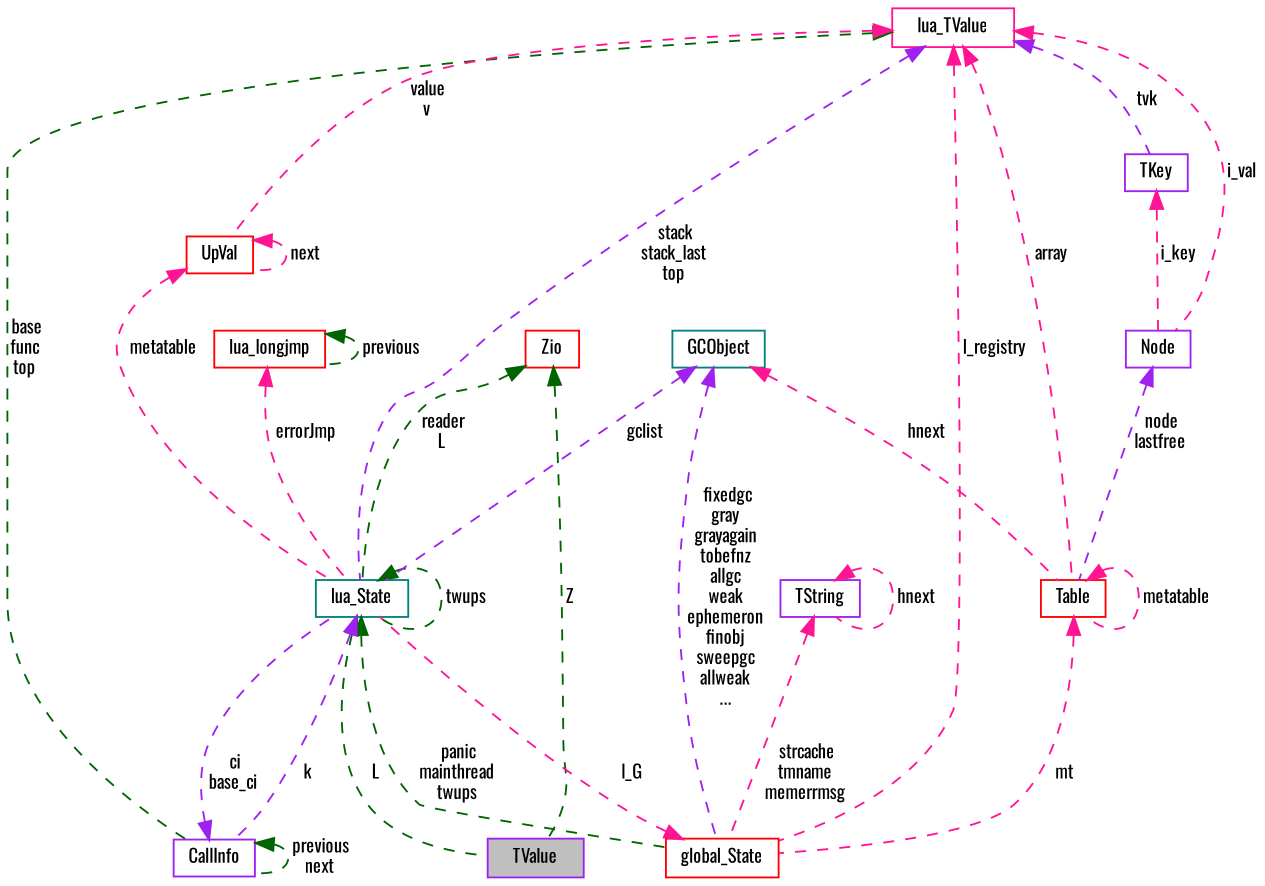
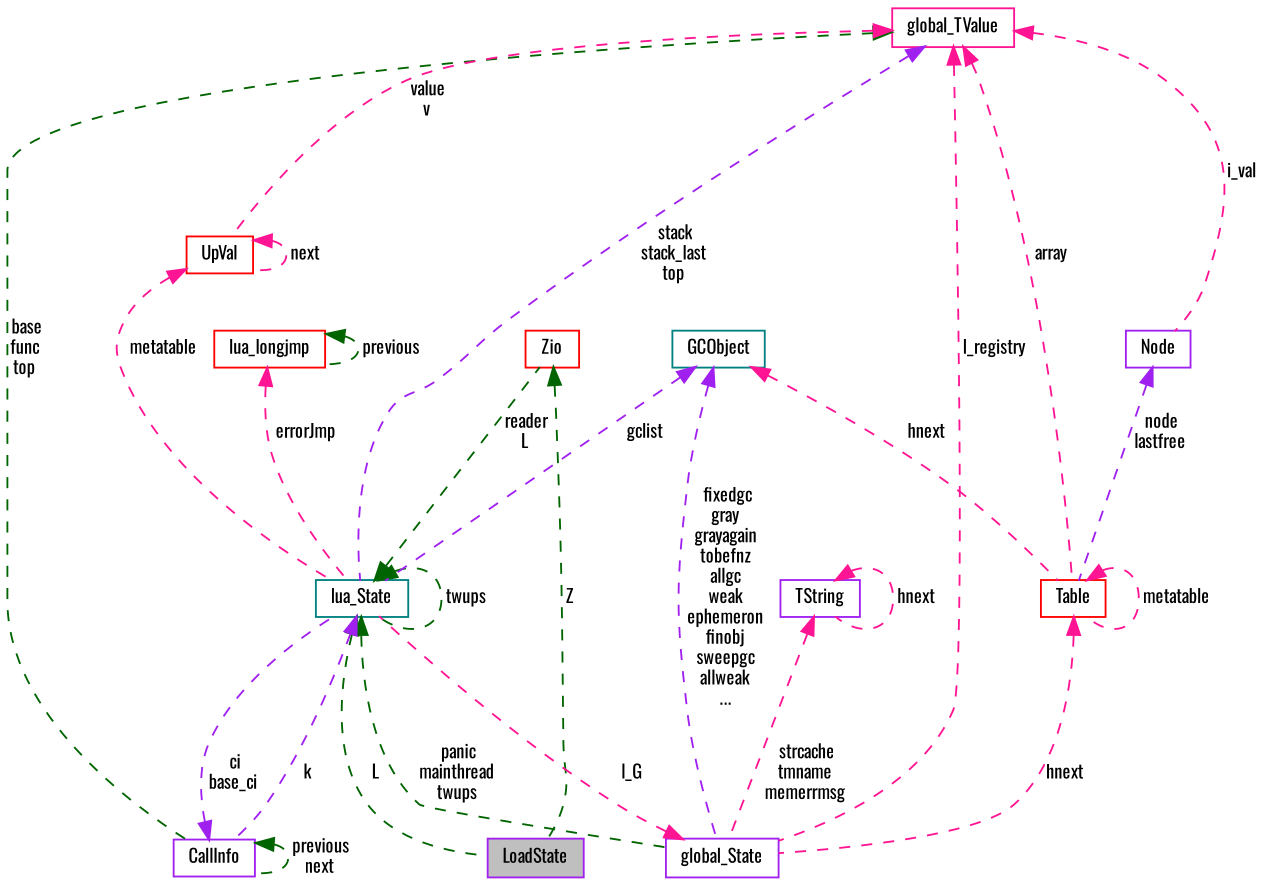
(953, 28) -> (953, 28)
(1156, 173) -> none
(395, 446) -> (463, 466)
(1063, 774) -> (1063, 774)
(536, 858) -> (536, 858)
(722, 858) -> (722, 858)
